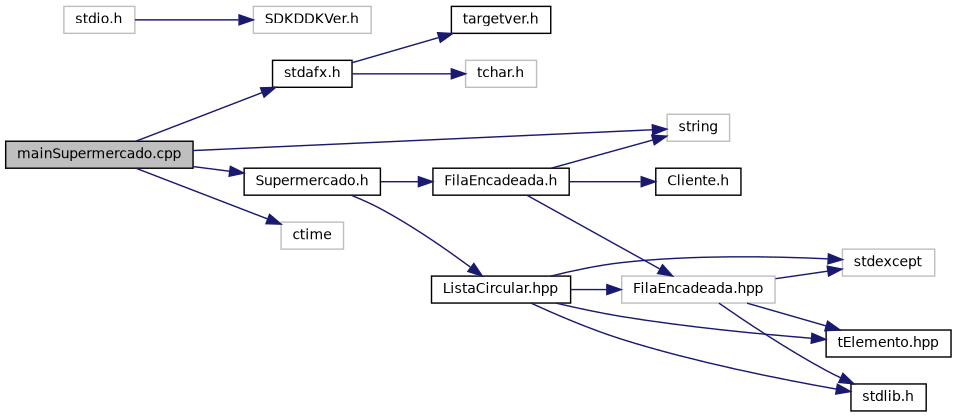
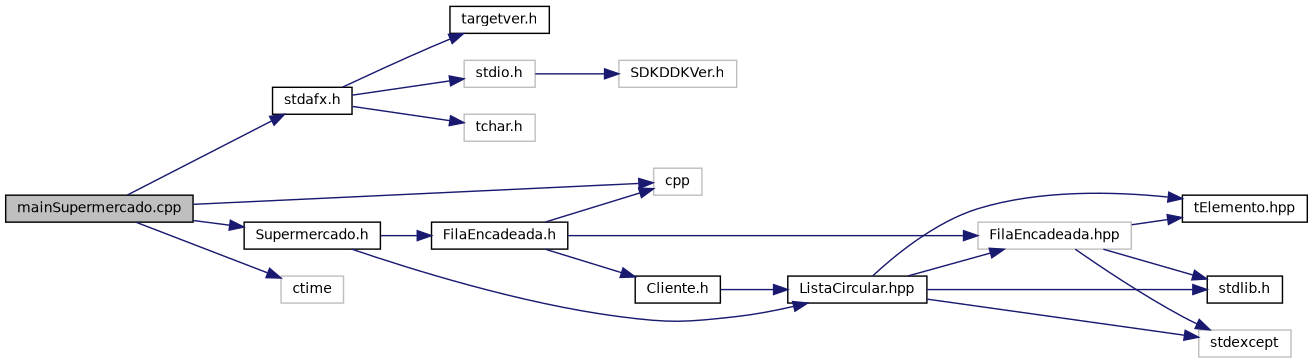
none -> (401, 88)
(698, 128) -> (678, 182)
none -> (747, 290)
